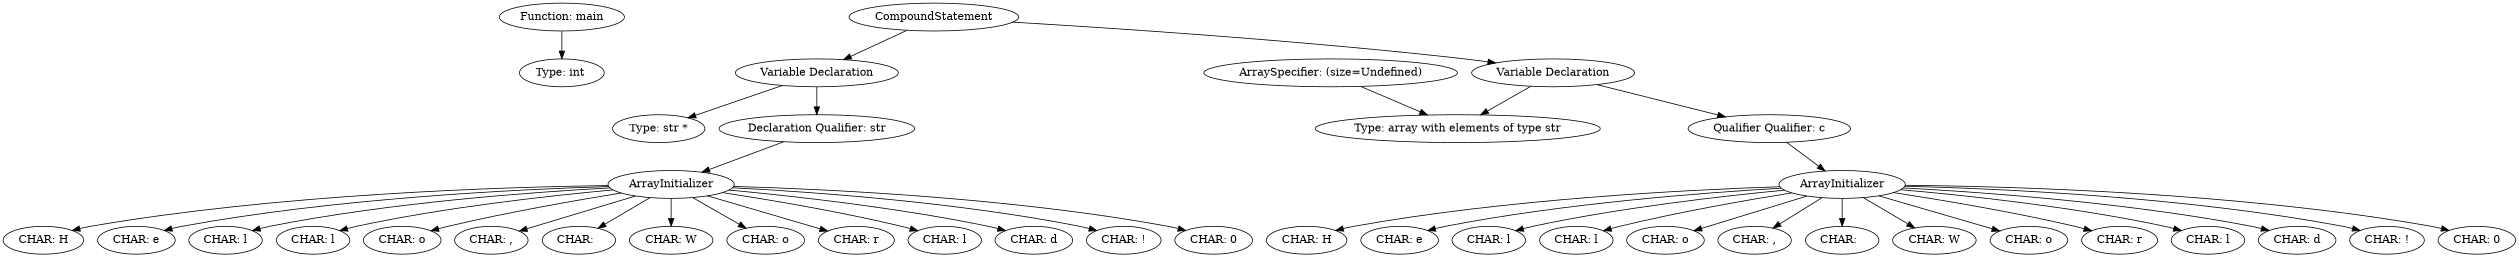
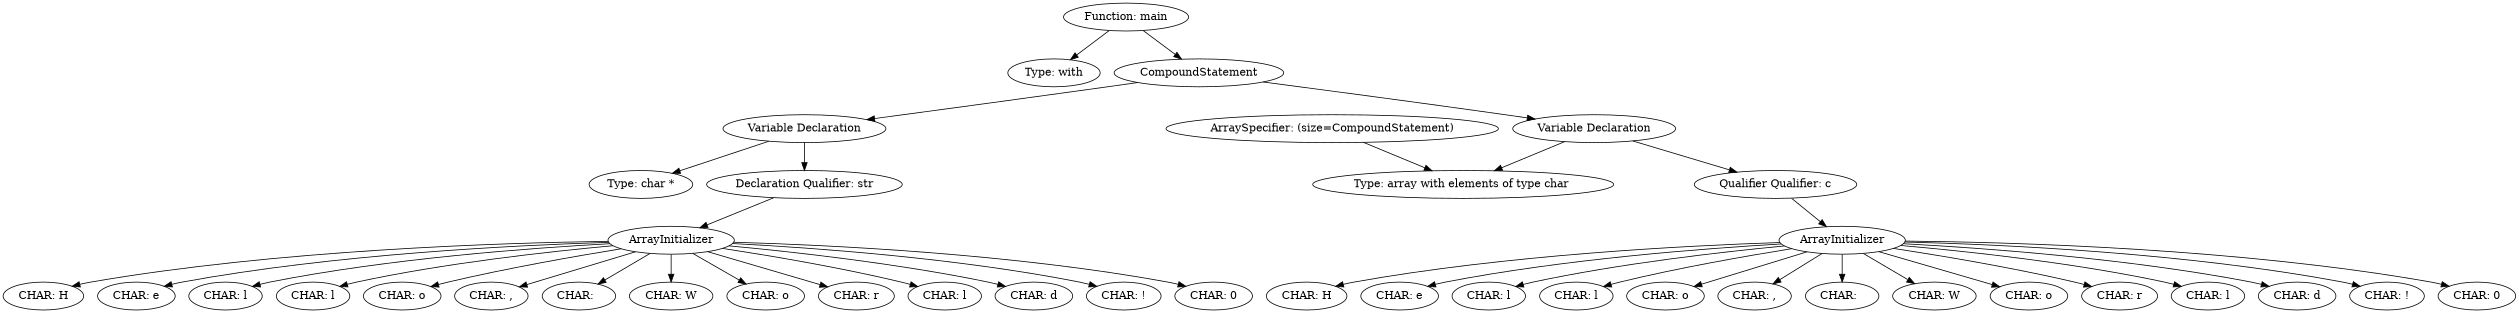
none -> (1159, 43)
(562, 73) -> (1054, 73)
(1331, 73) -> (1332, 129)
(659, 129) -> (641, 184)
(1458, 129) -> (1463, 184)
